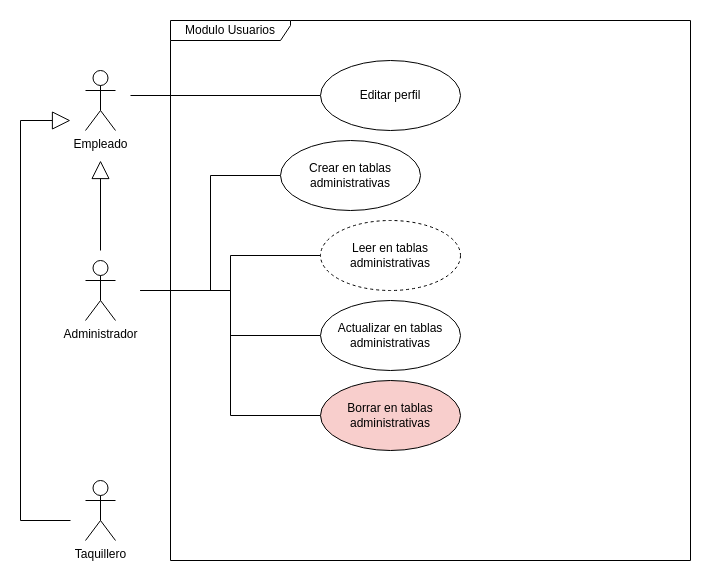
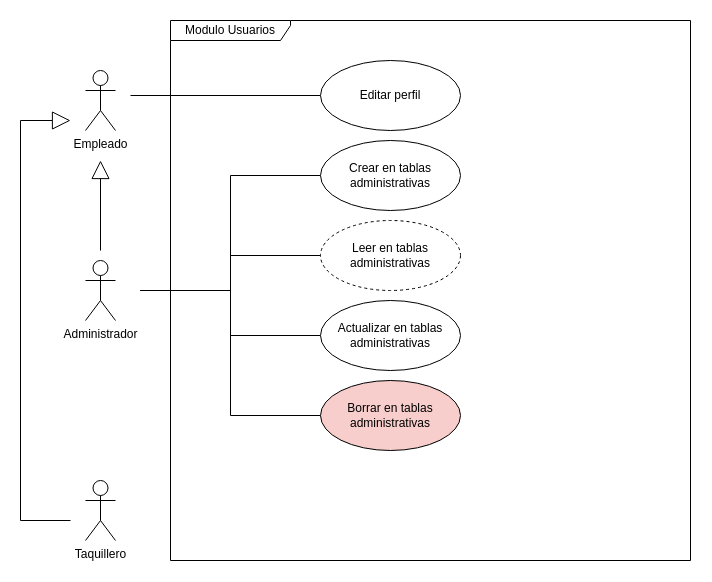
(351, 176) -> (391, 176)
